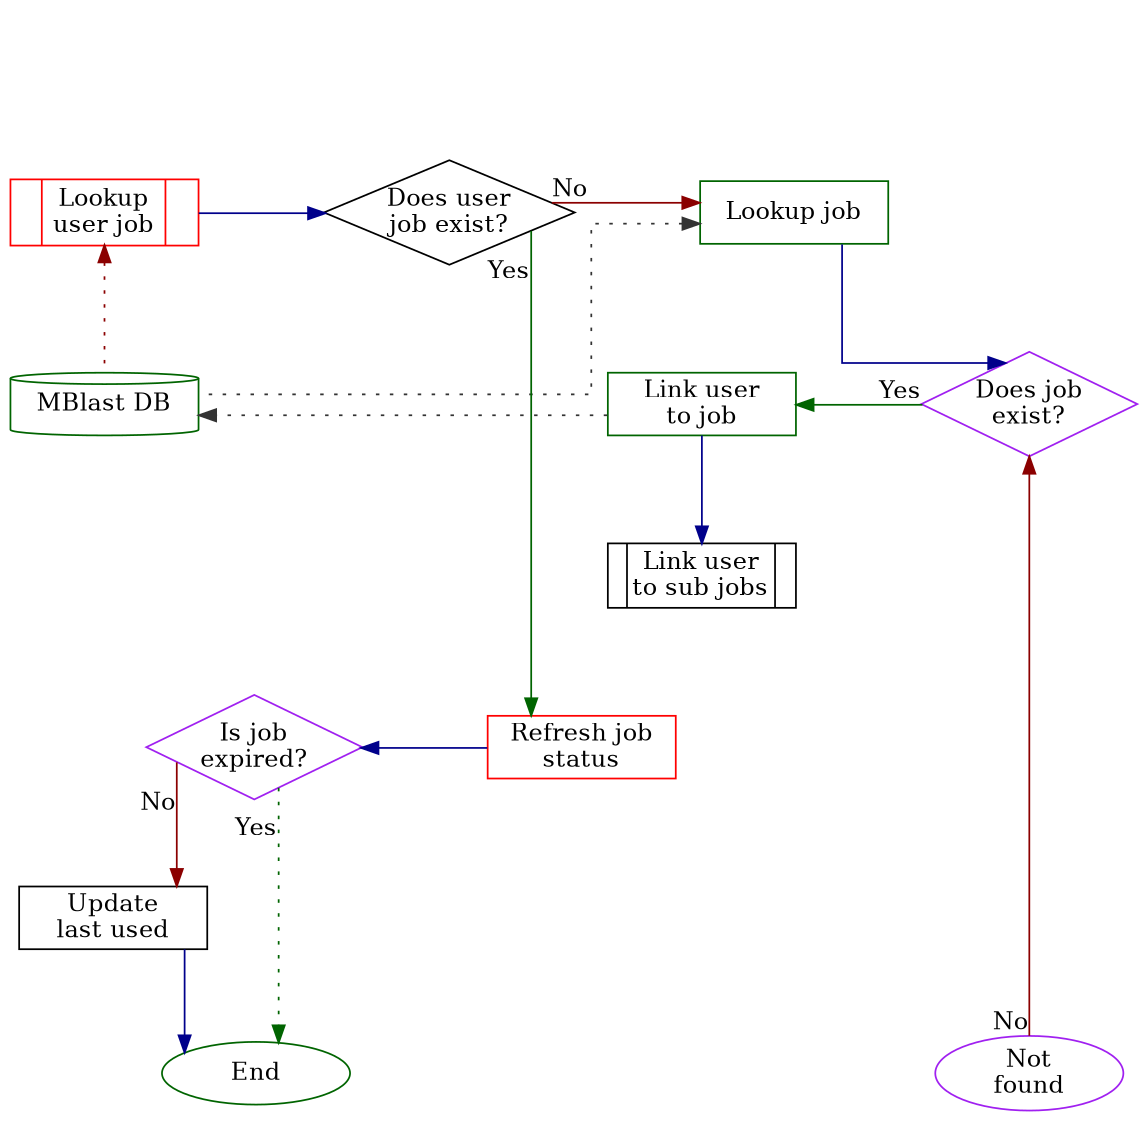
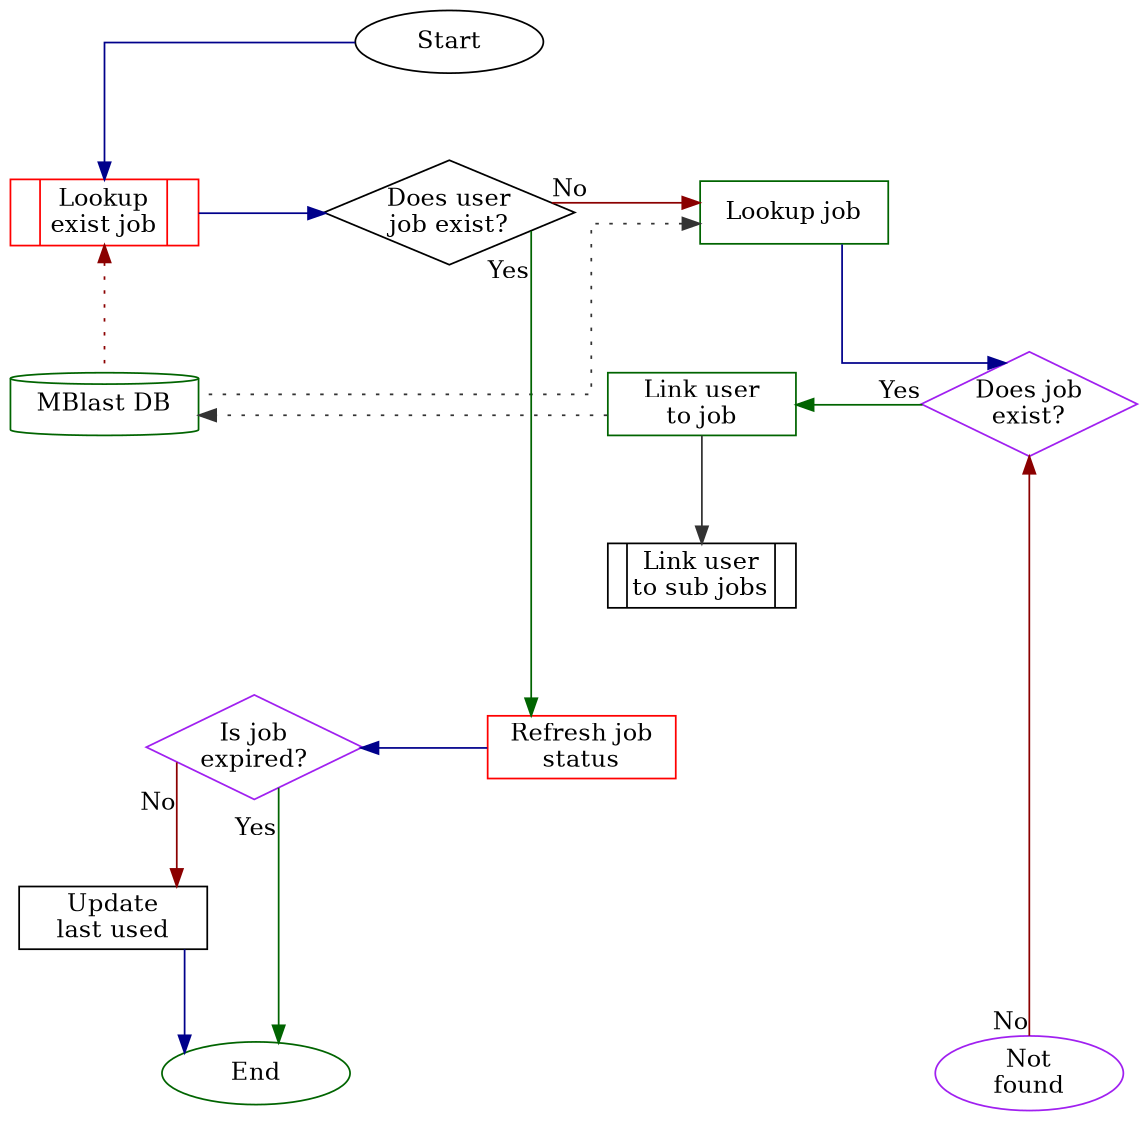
none -> (449, 42)
(104, 225) -> (104, 225)
(702, 481) -> (702, 481)
(279, 907) -> (279, 907)
